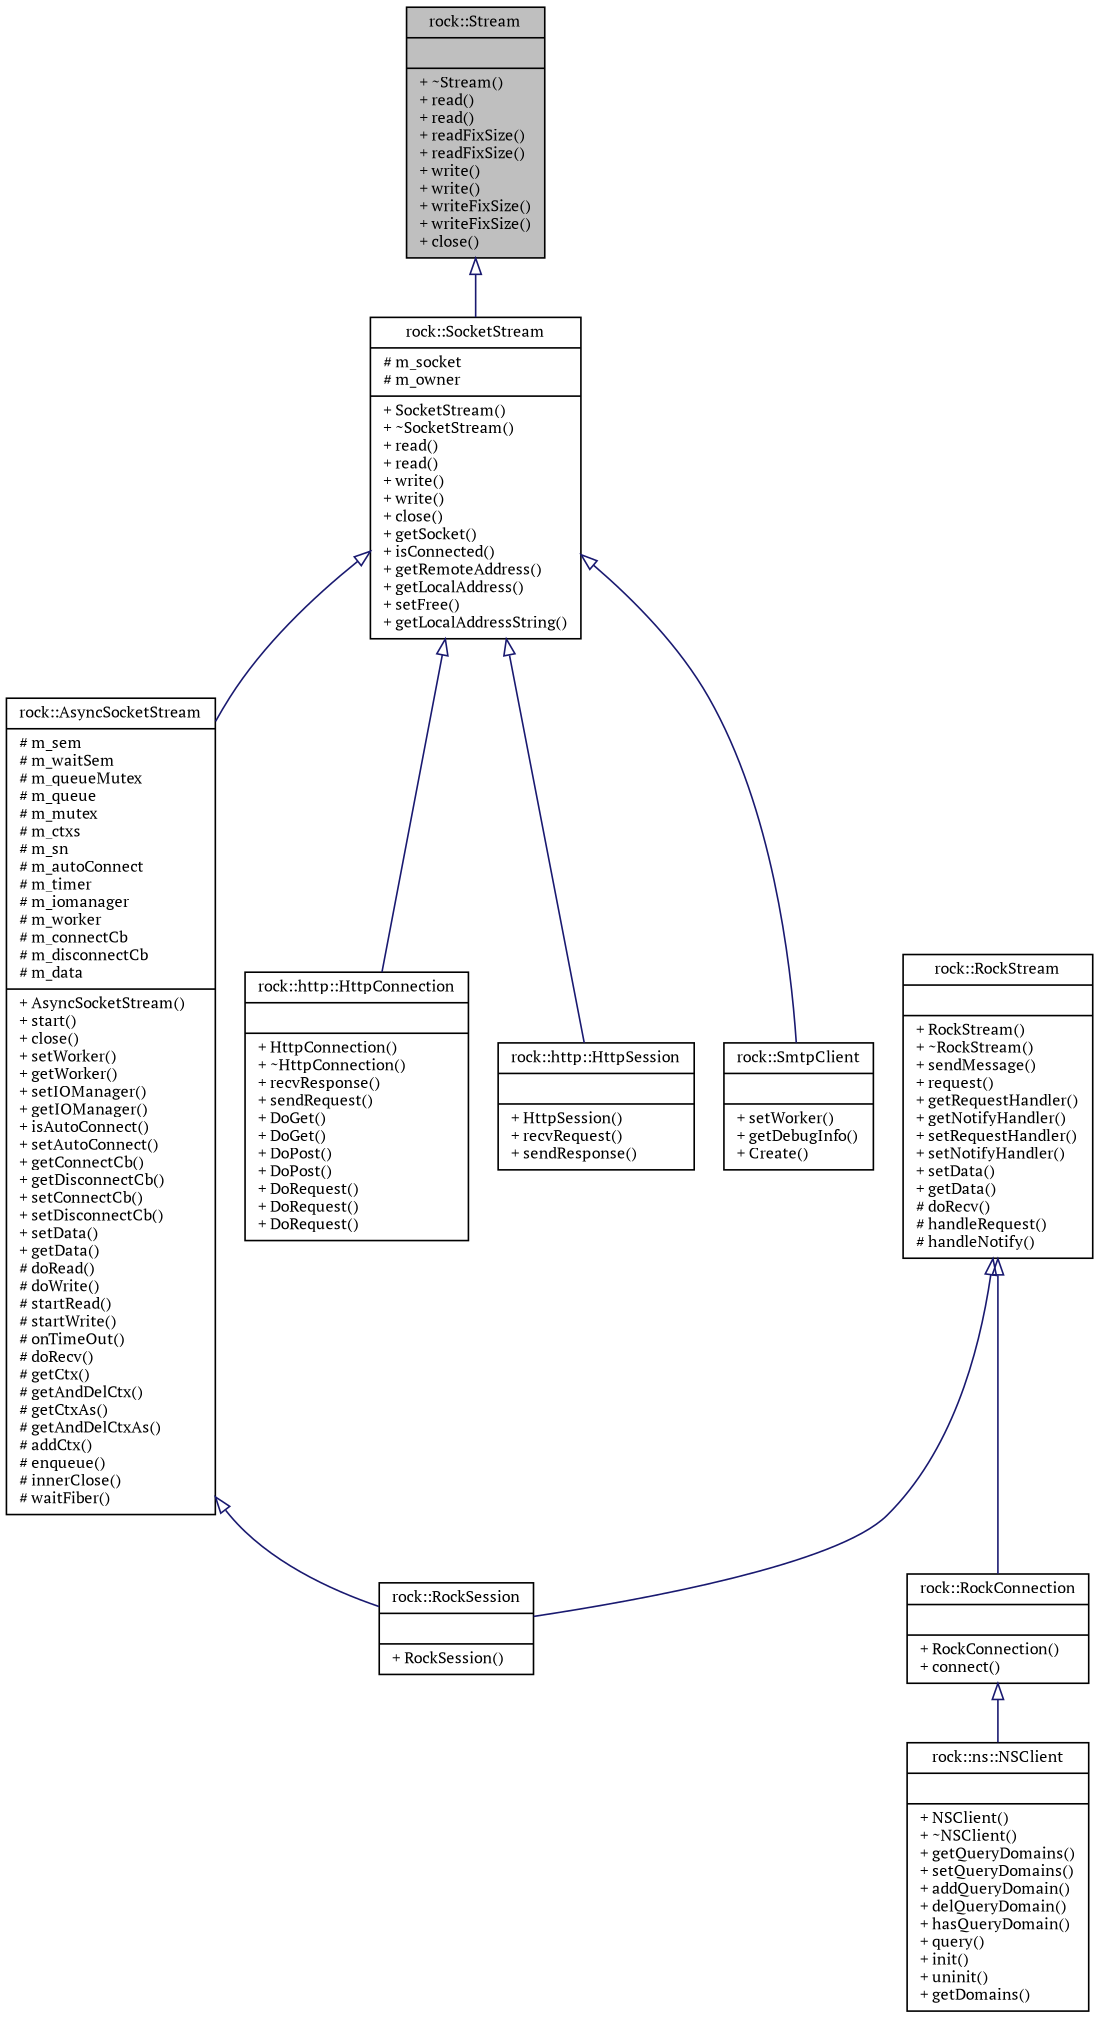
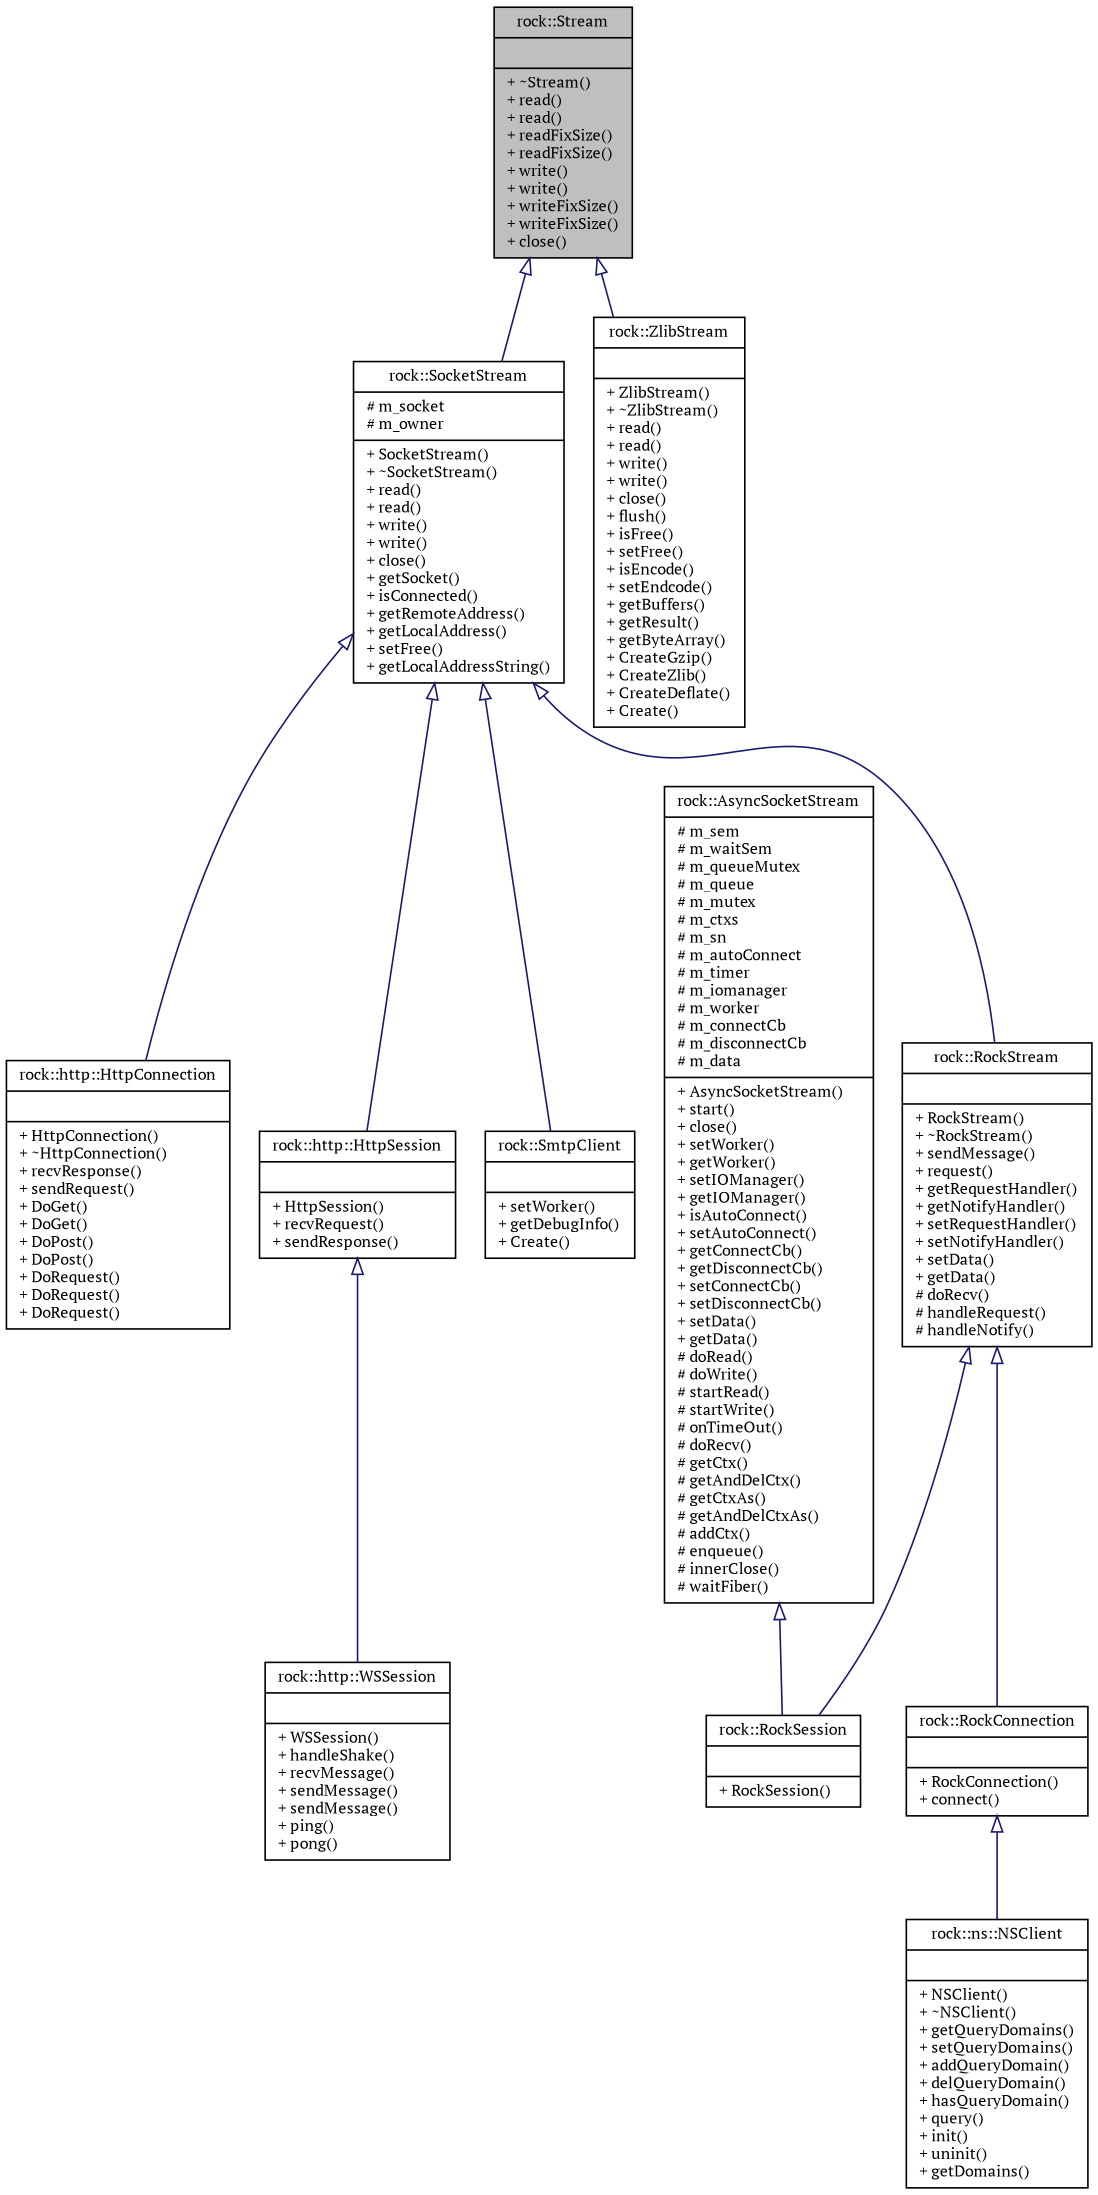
none -> (669, 522)
(279, 635) -> (851, 760)
none -> (358, 1761)
